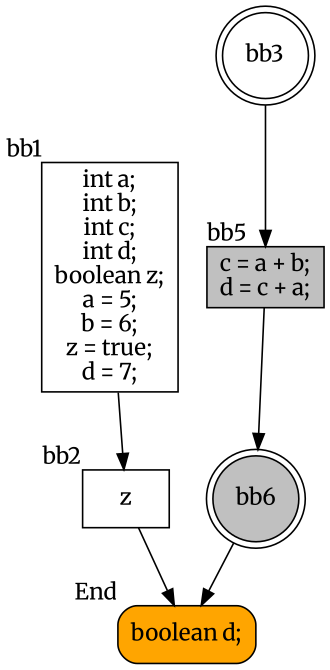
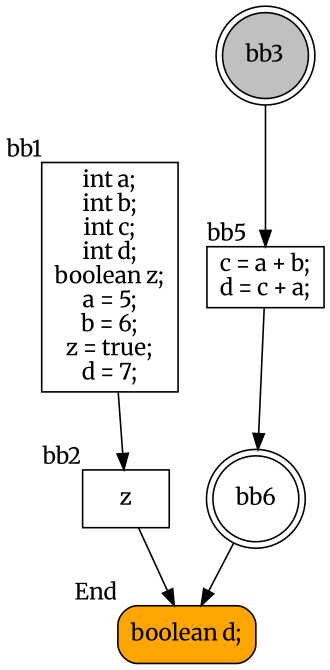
(265, 56) -> (265, 56)
(265, 277) -> (265, 277)
(256, 499) -> (256, 499)
